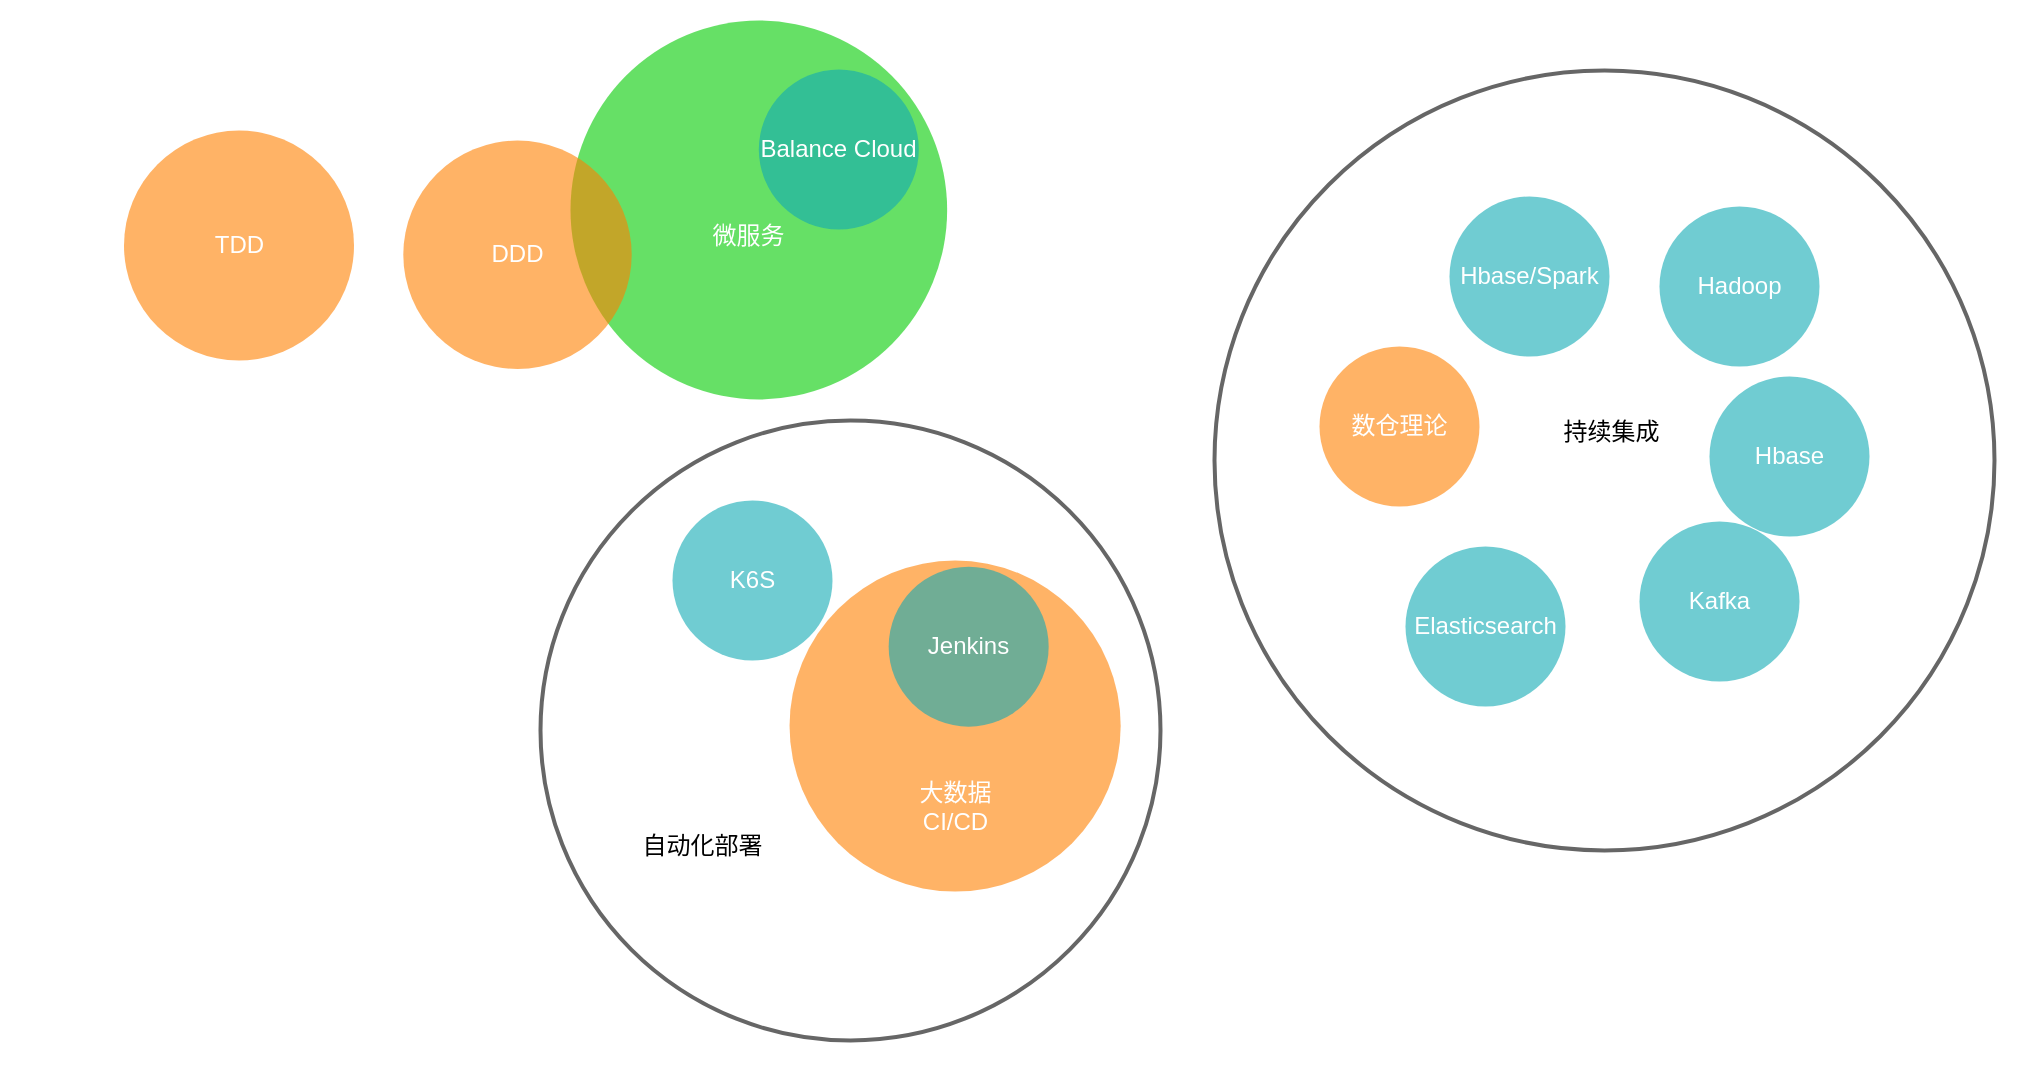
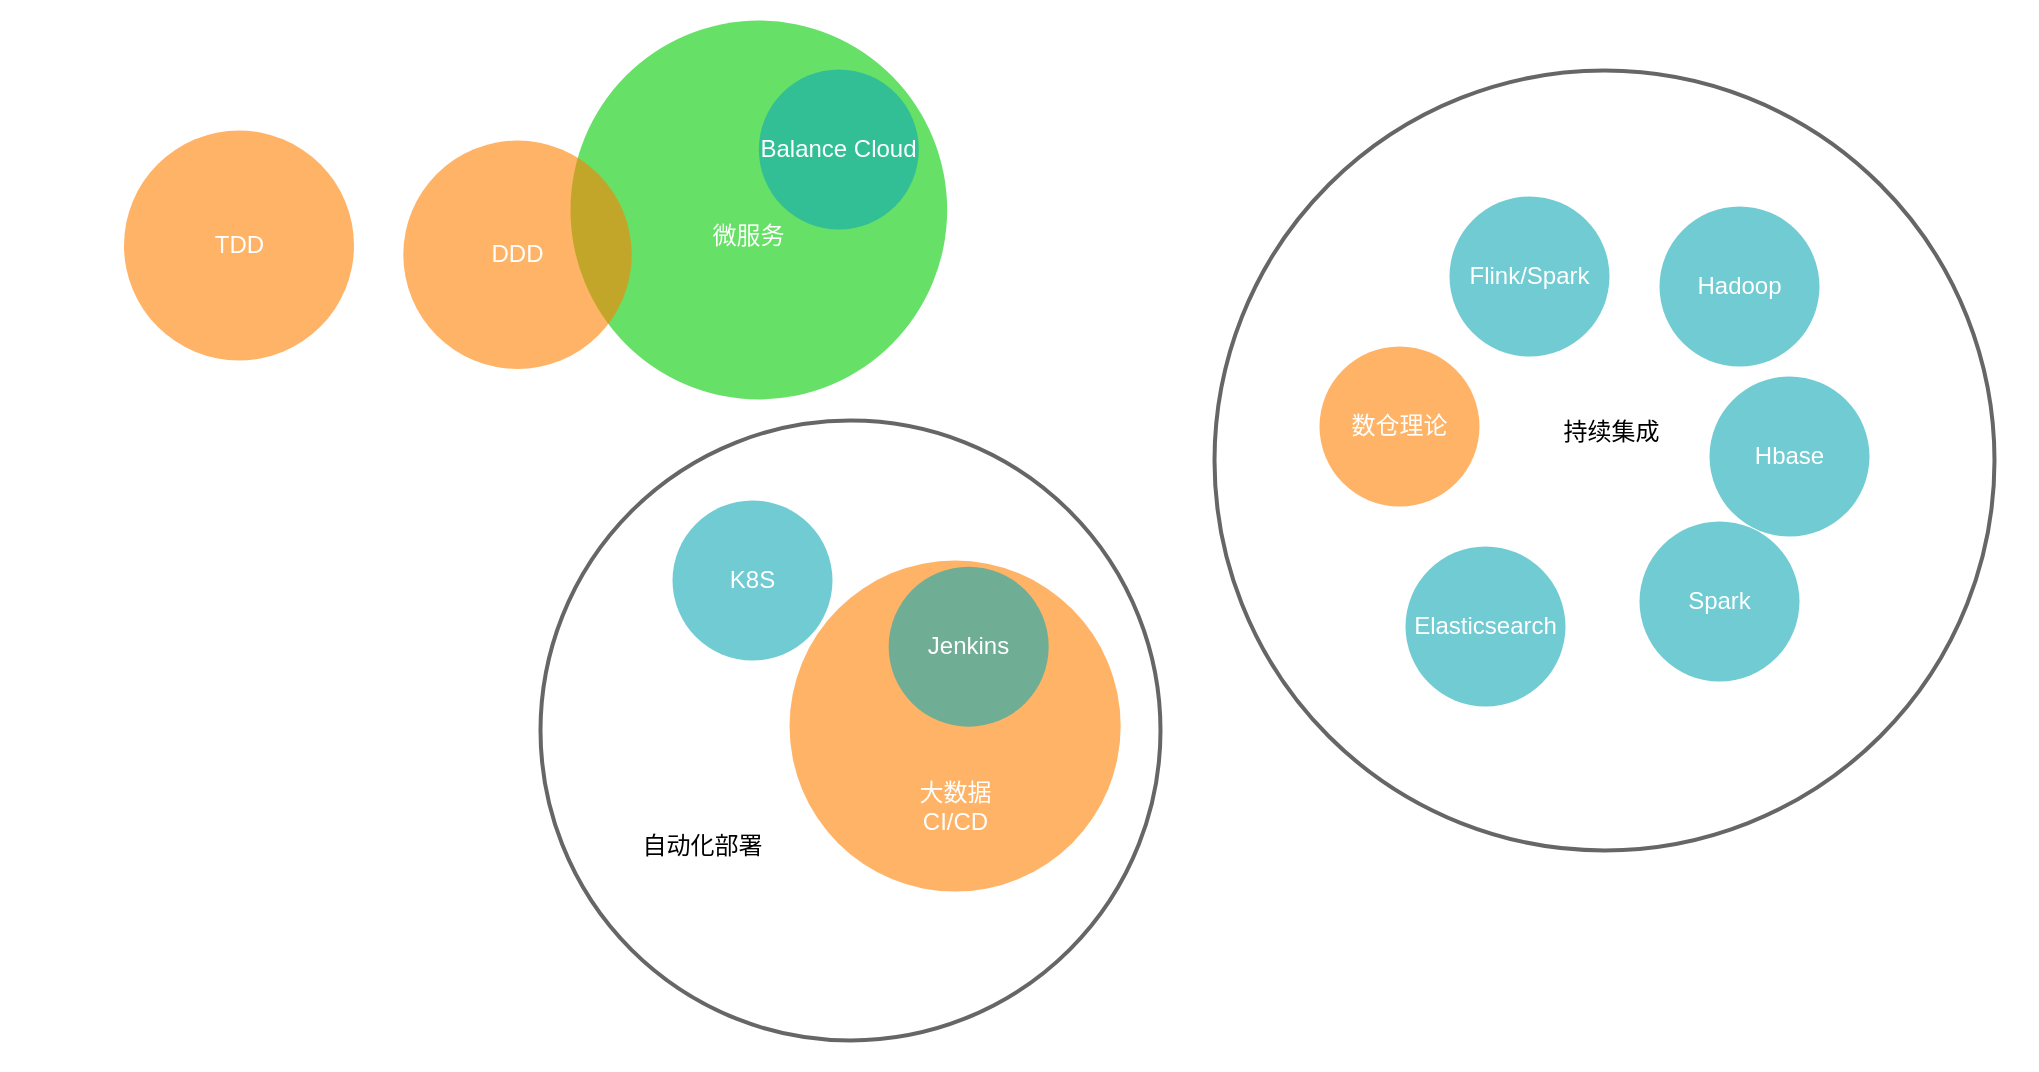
(1530, 277) -> (1530, 277)
(753, 581) -> (753, 581)
(1720, 602) -> (1720, 602)
